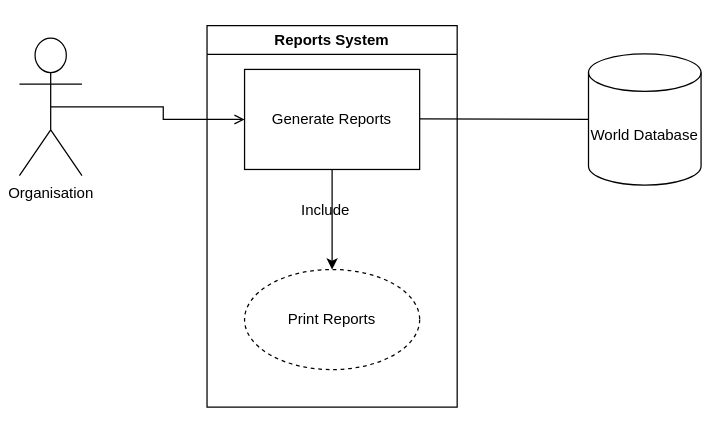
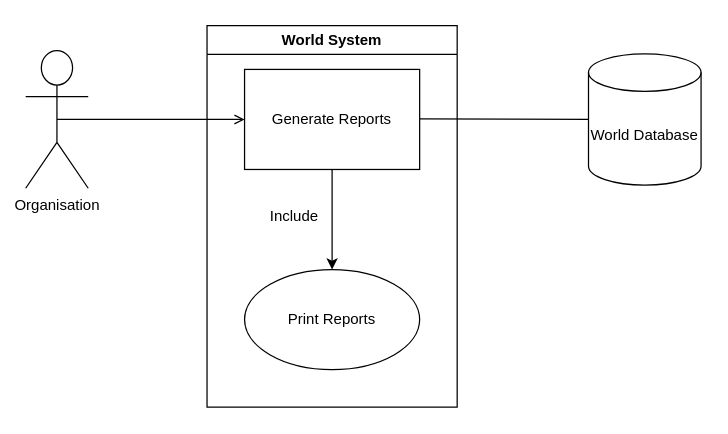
(332, 41) -> (332, 41)
(51, 107) -> (57, 119)
(326, 210) -> (294, 216)
(332, 319) -> (332, 319)
